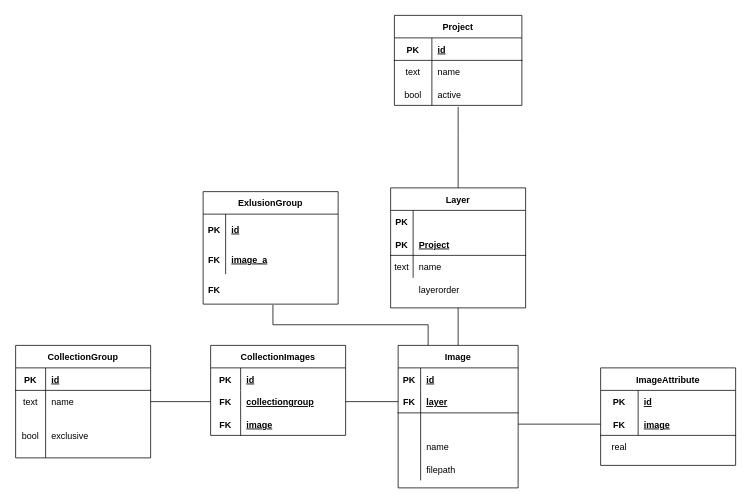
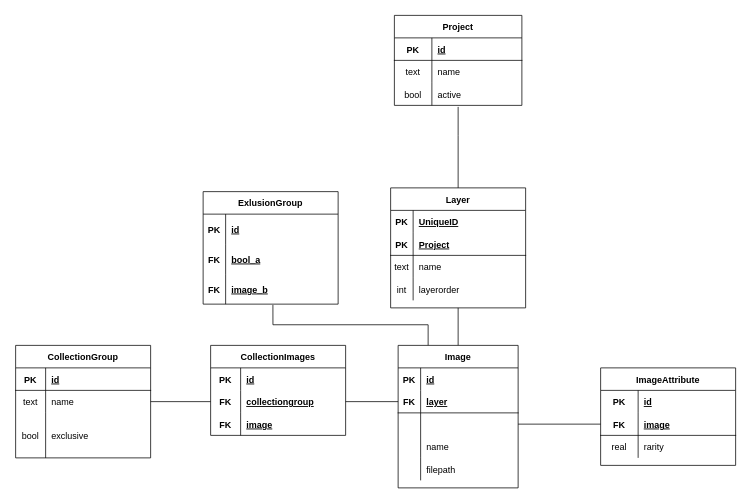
none -> (469, 222)
(247, 260) -> (245, 260)
none -> (282, 289)
none -> (402, 289)
none -> (687, 447)
